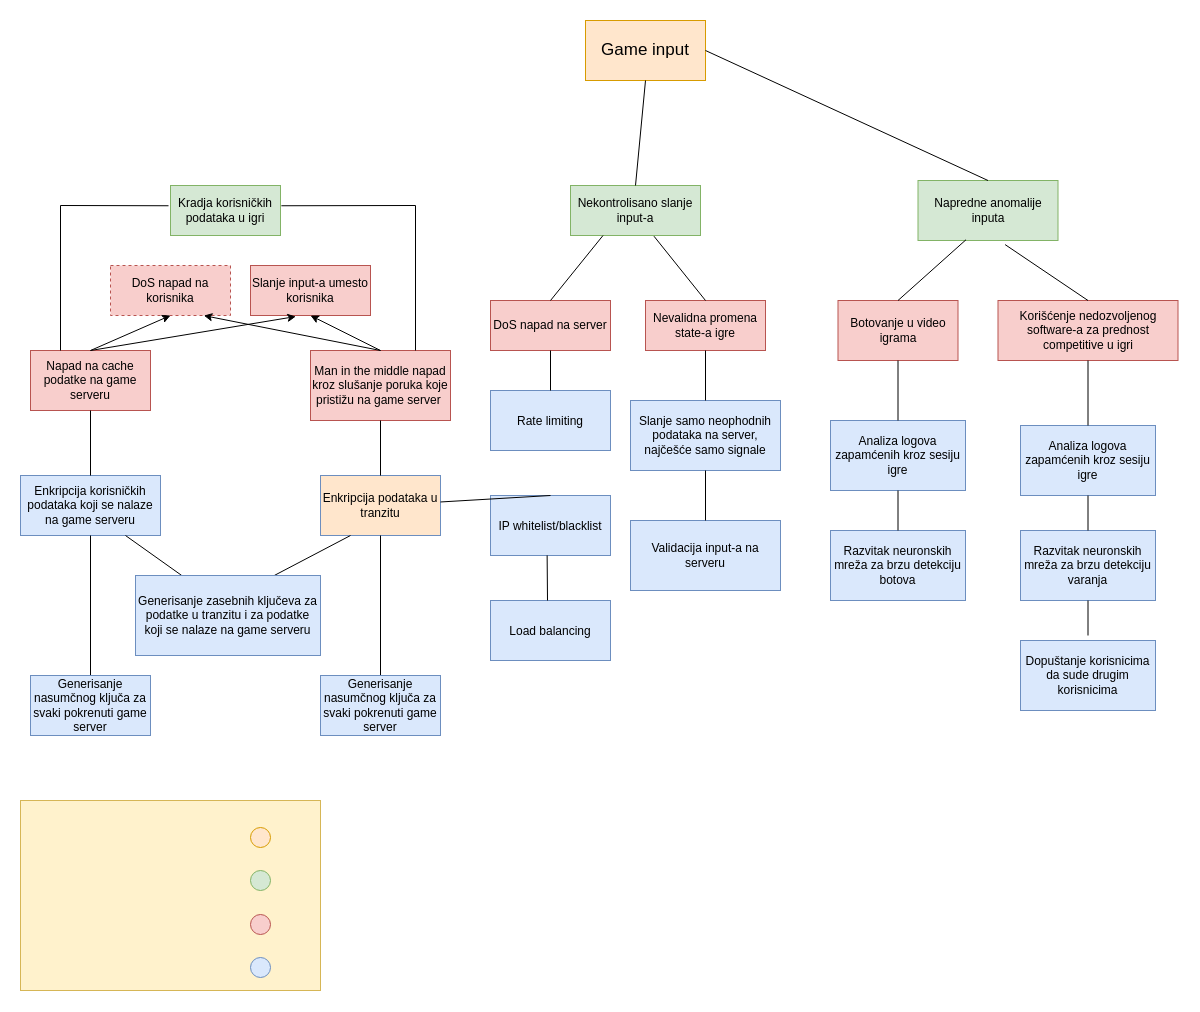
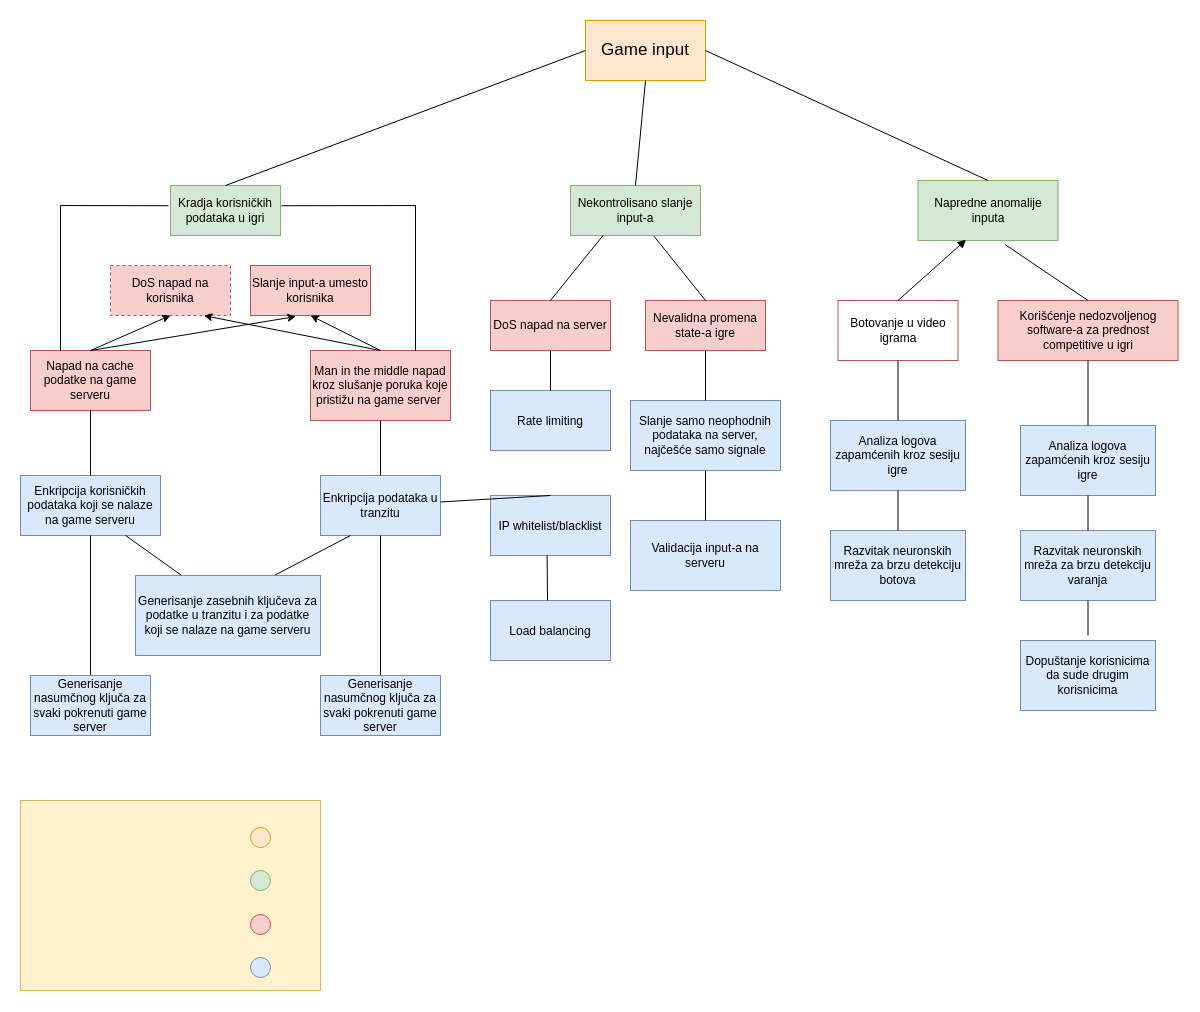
none -> (406, 118)
(962, 244) -> (958, 246)
(898, 331) -> (898, 331)
(381, 506) -> (381, 506)
